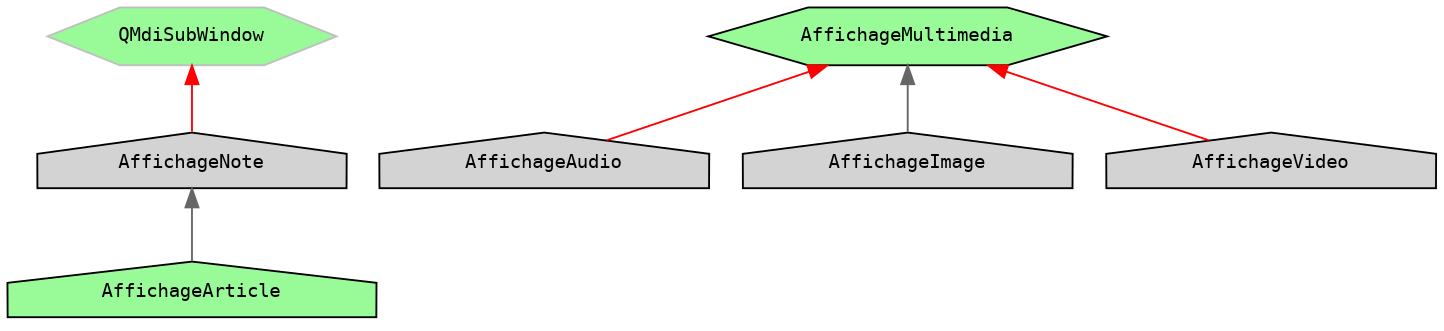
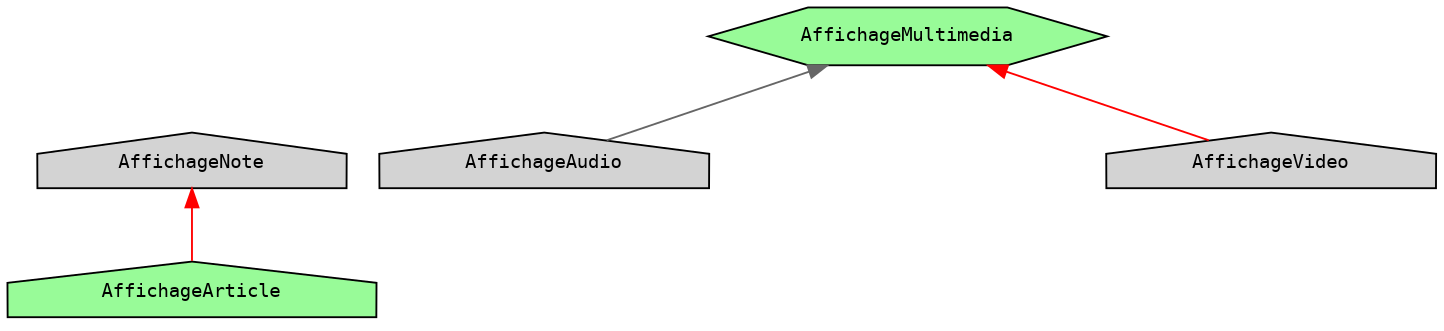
(192, 36) -> none
(708, 106) -> (708, 106)
(908, 163) -> none
(192, 234) -> (192, 234)
